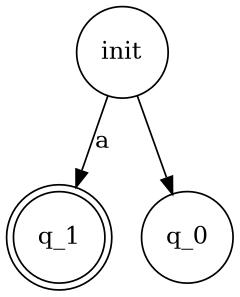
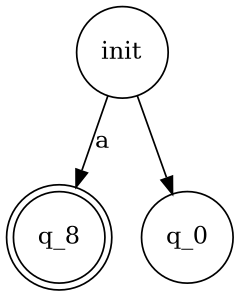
(59, 237) -> (59, 237)
